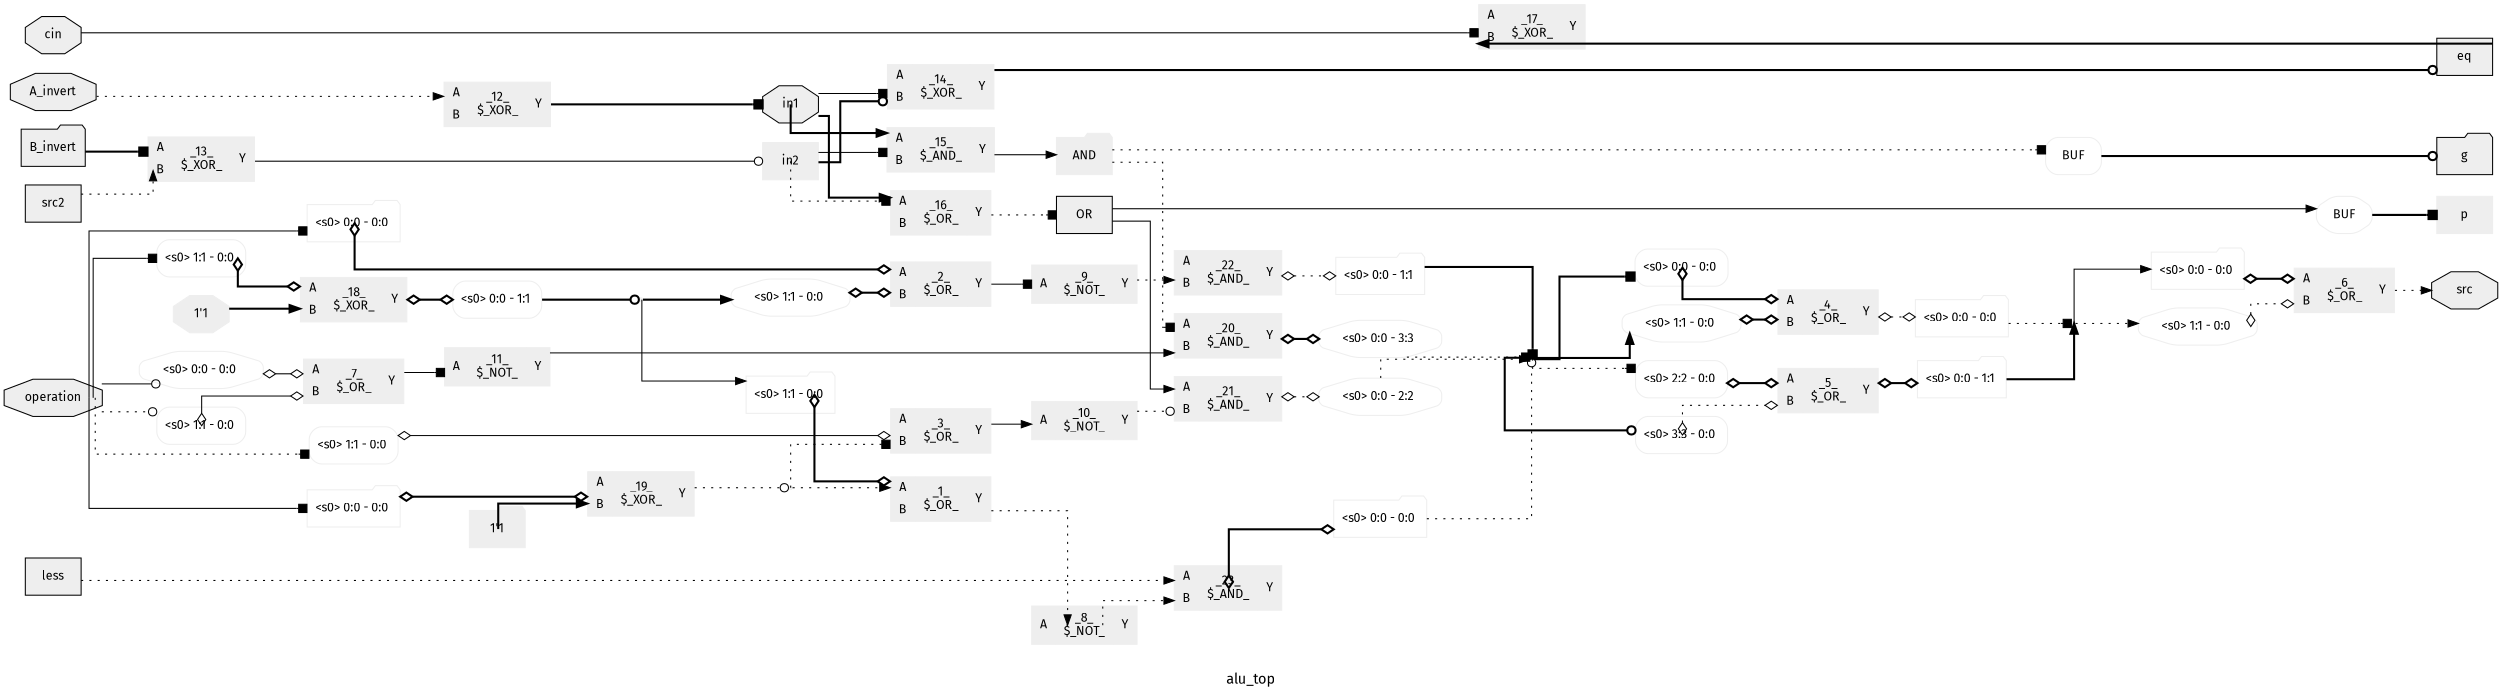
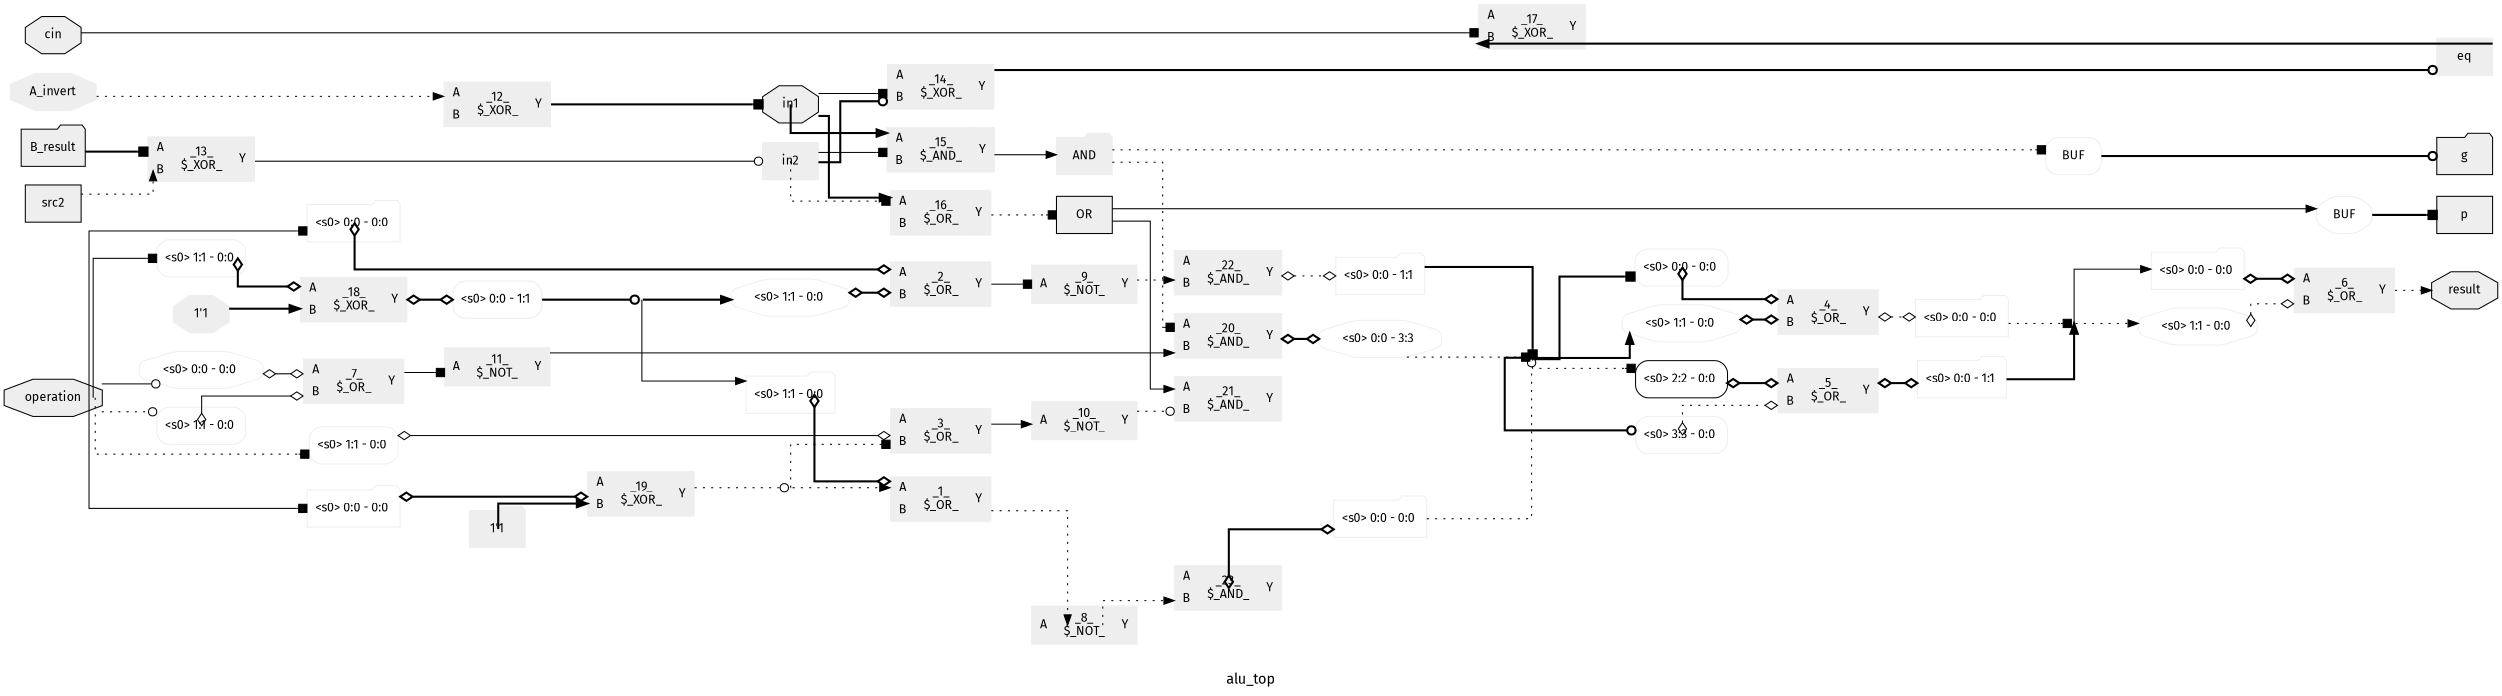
(2465, 57) -> (2465, 57)
(53, 92) -> (53, 92)
(53, 148) -> (53, 148)
(2465, 215) -> (2465, 215)
(2465, 290) -> (2465, 290)
(1682, 379) -> (1682, 379)
(1380, 397) -> none
(53, 577) -> none
